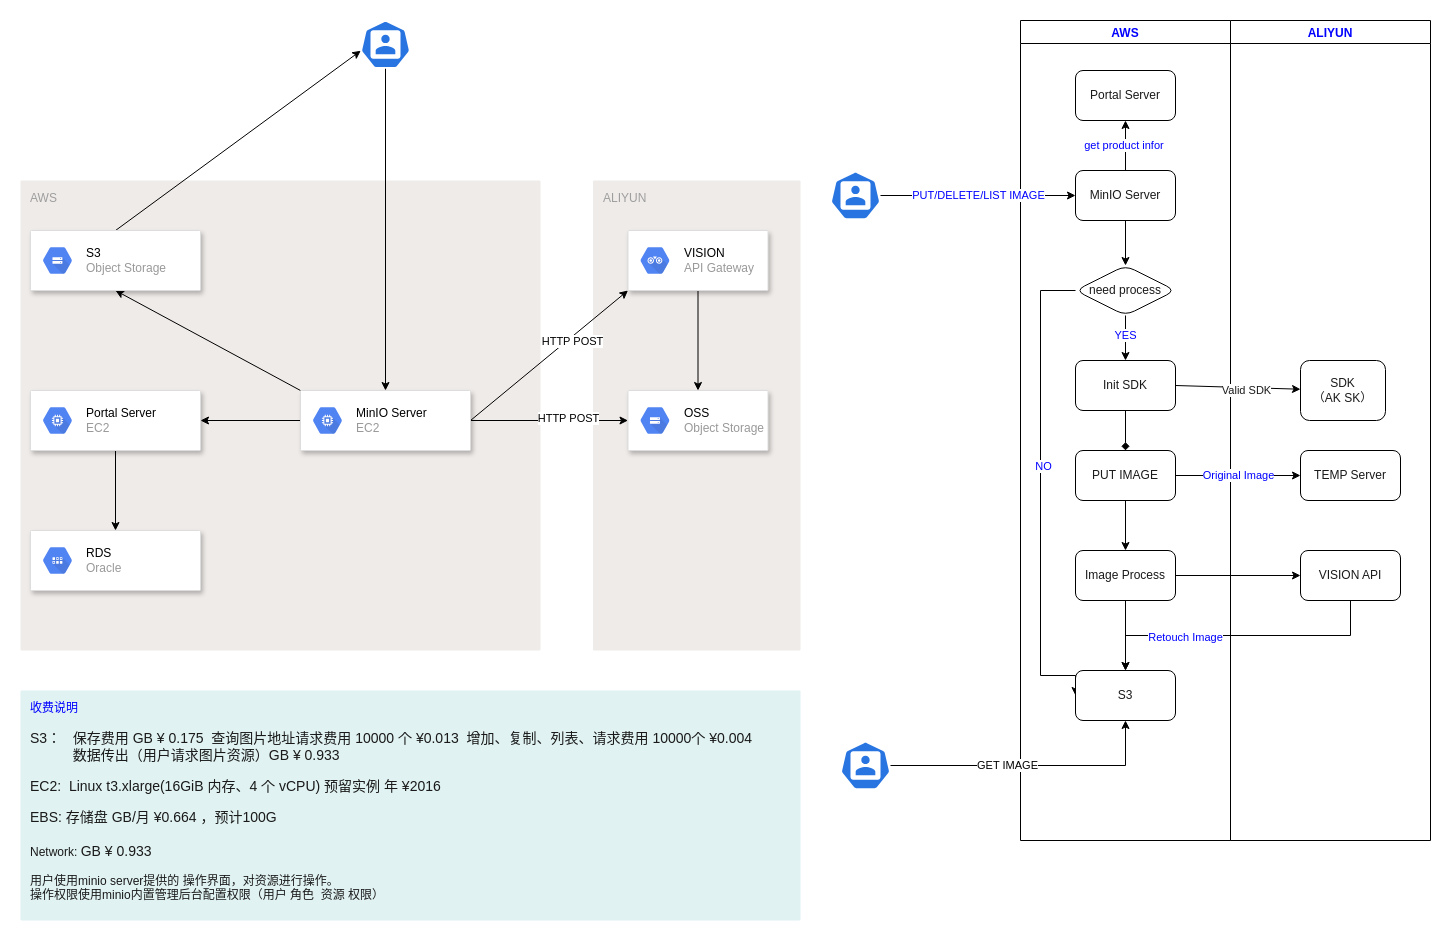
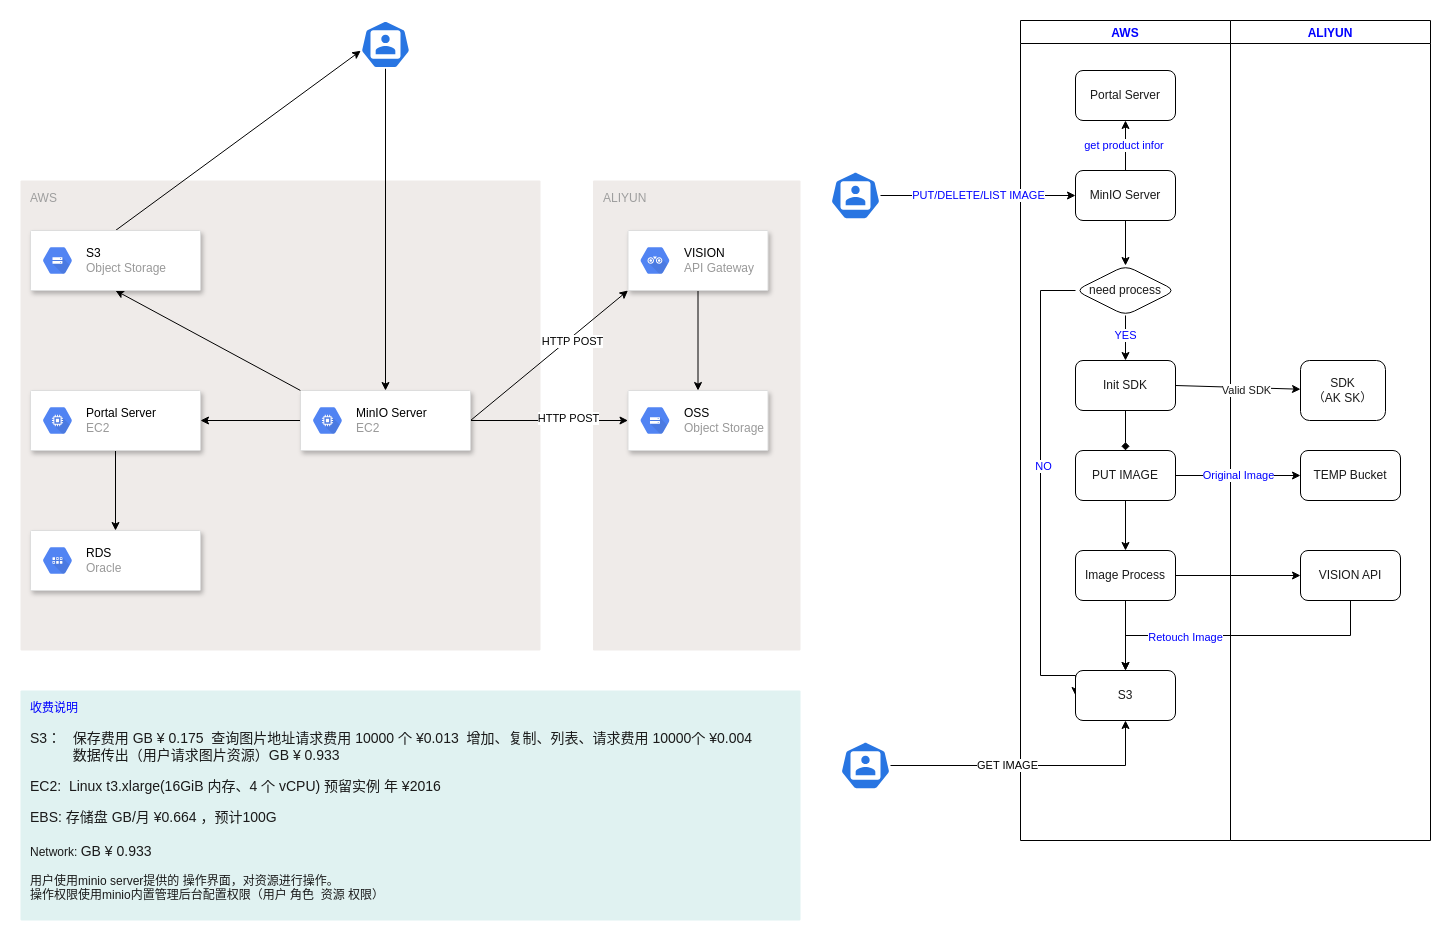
(1351, 476) -> (1351, 476)
